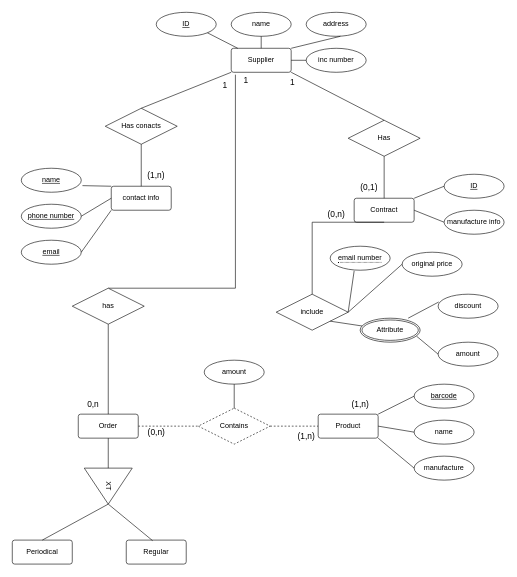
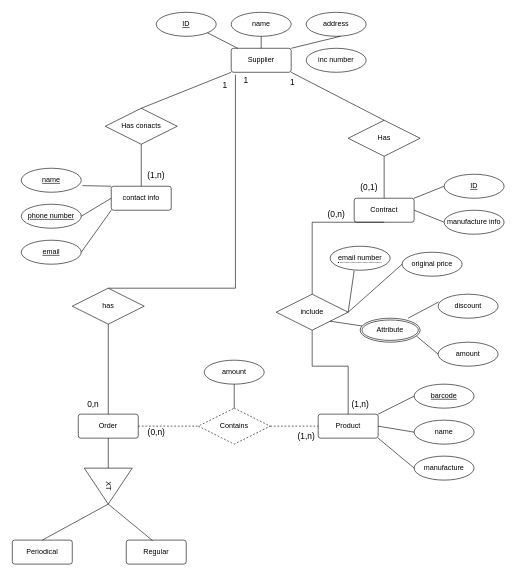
(298, 60) -> none
none -> (336, 366)
